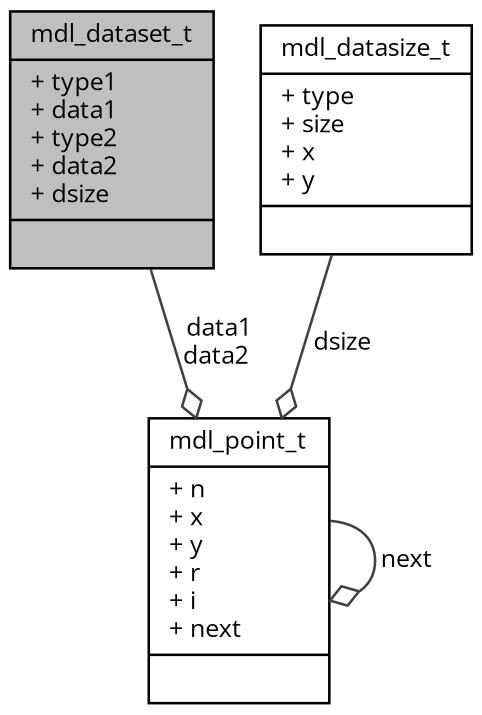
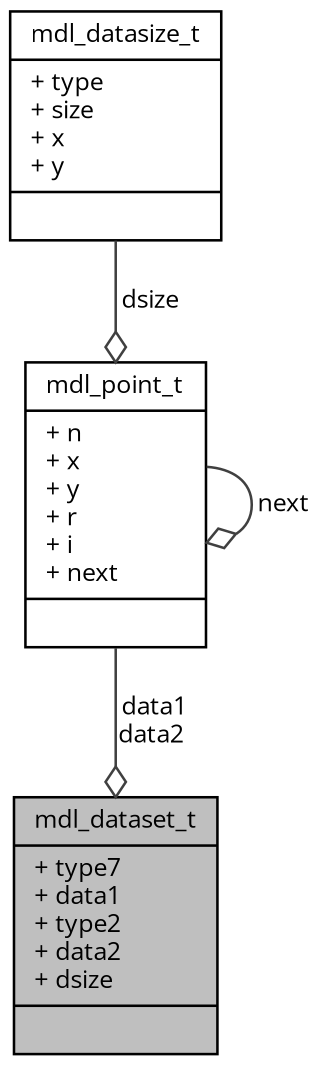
(75, 83) -> (79, 868)
(169, 329) -> (116, 707)
